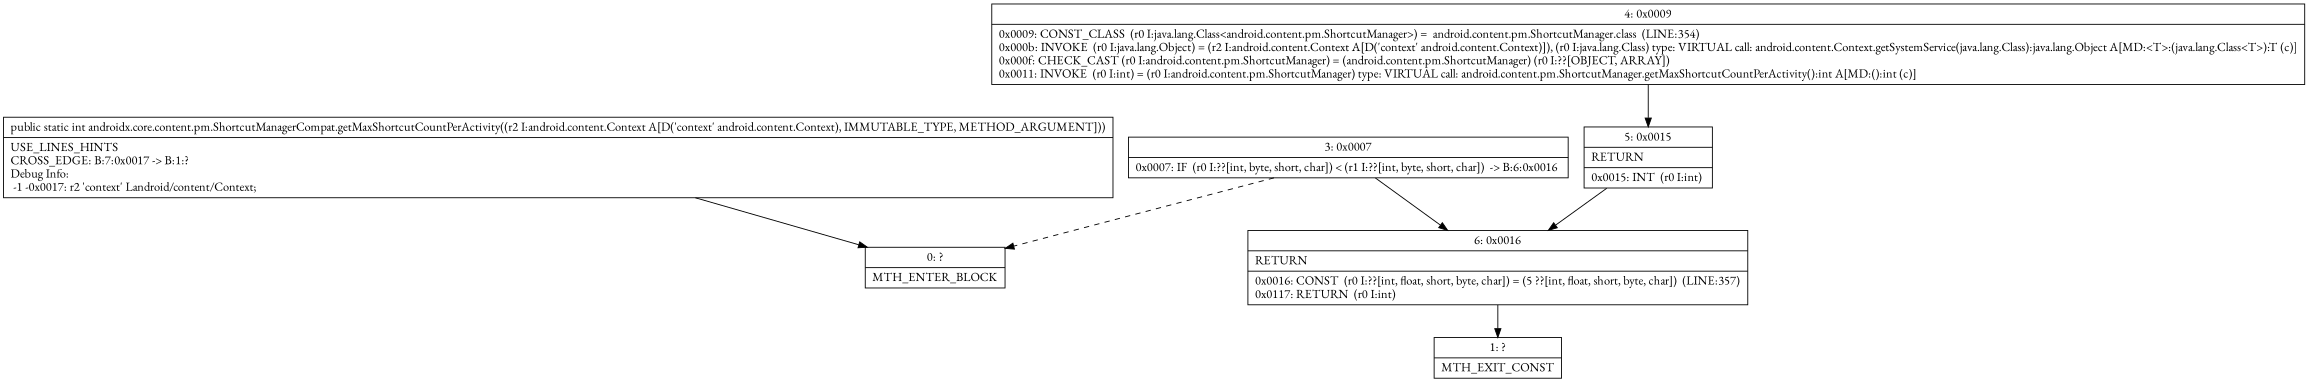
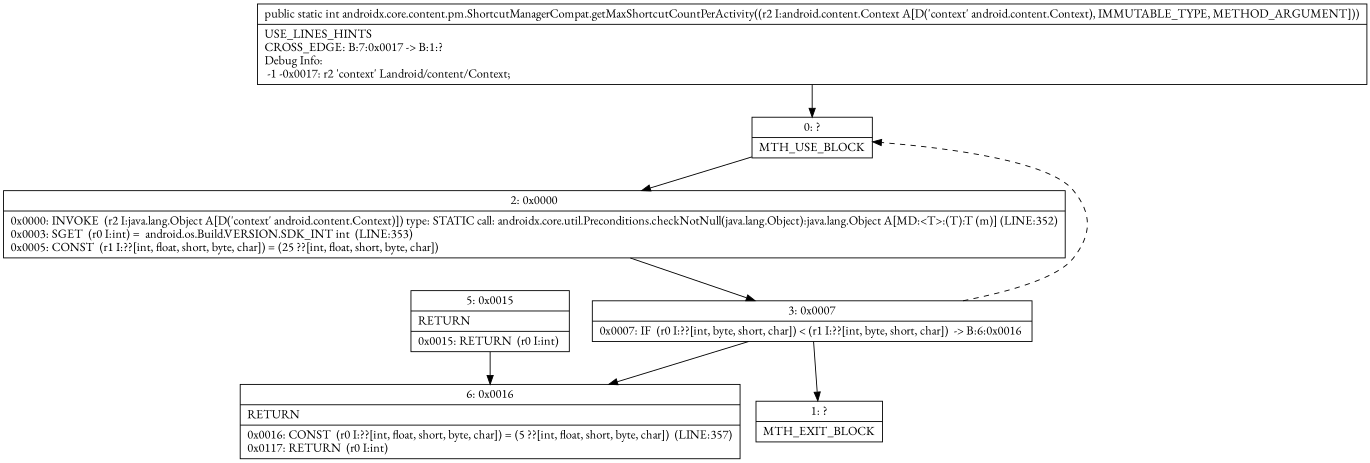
(1648, 44) -> none
(1648, 177) -> (490, 341)
none -> (534, 224)
(935, 277) -> (812, 147)
(1498, 317) -> (815, 367)
(1498, 368) -> (819, 431)
